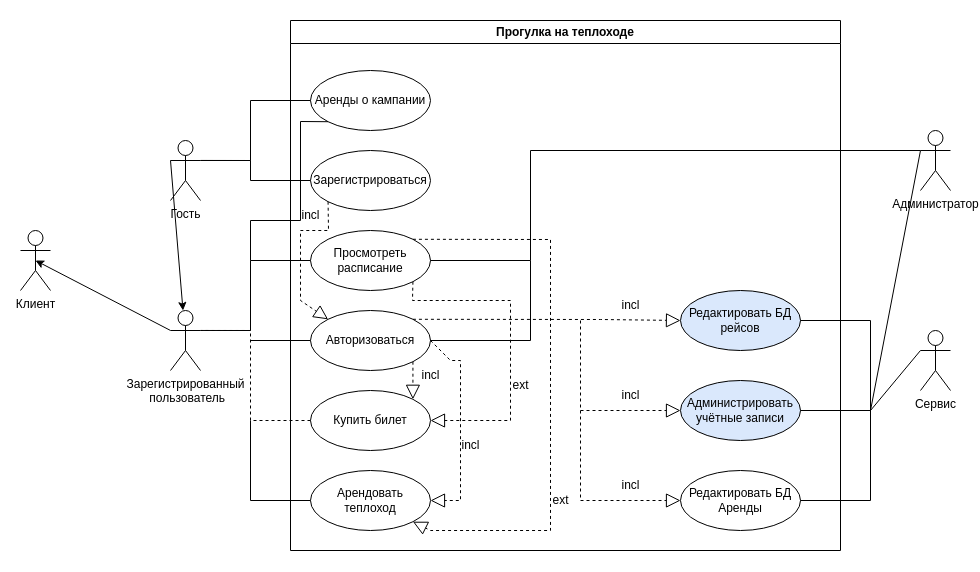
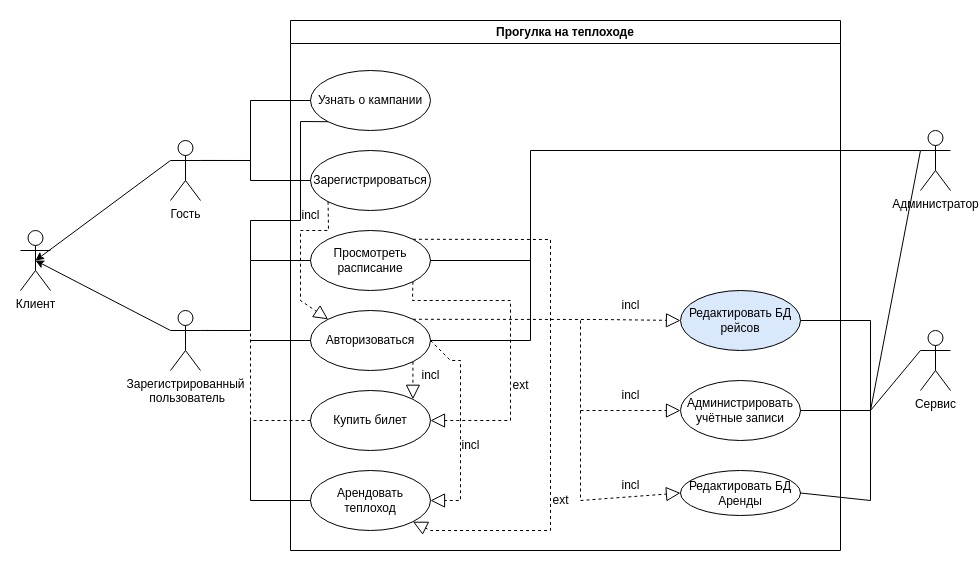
(371, 101) -> (371, 101)
(177, 233) -> (105, 209)
(741, 411) -> (741, 411)
(741, 501) -> (741, 493)
